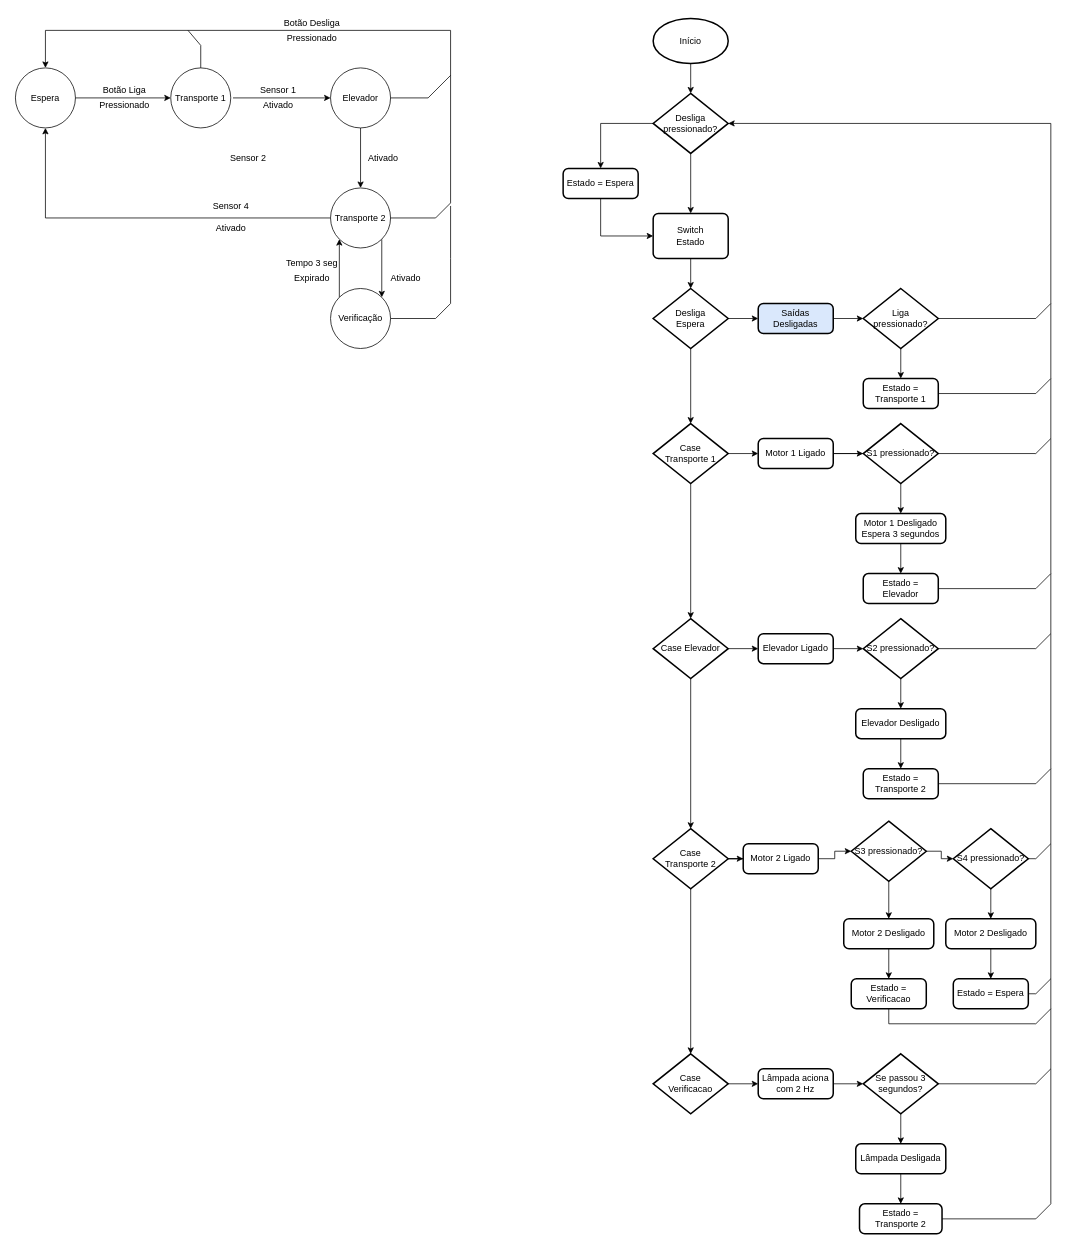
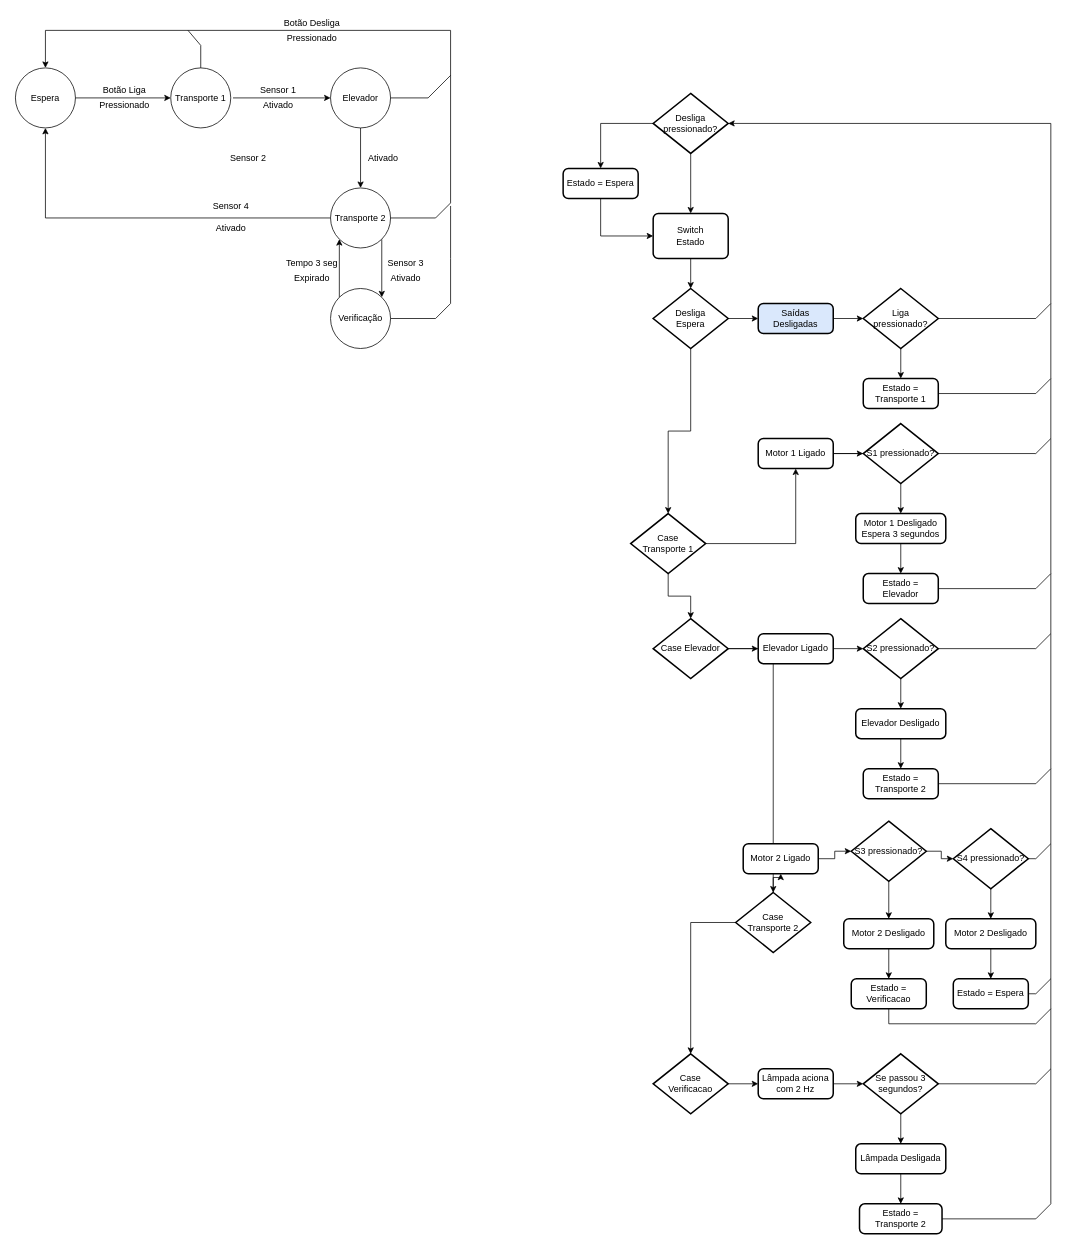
(690, 41) -> none
(690, 75) -> none
none -> (405, 263)
(690, 453) -> (668, 543)
(690, 858) -> (773, 922)
